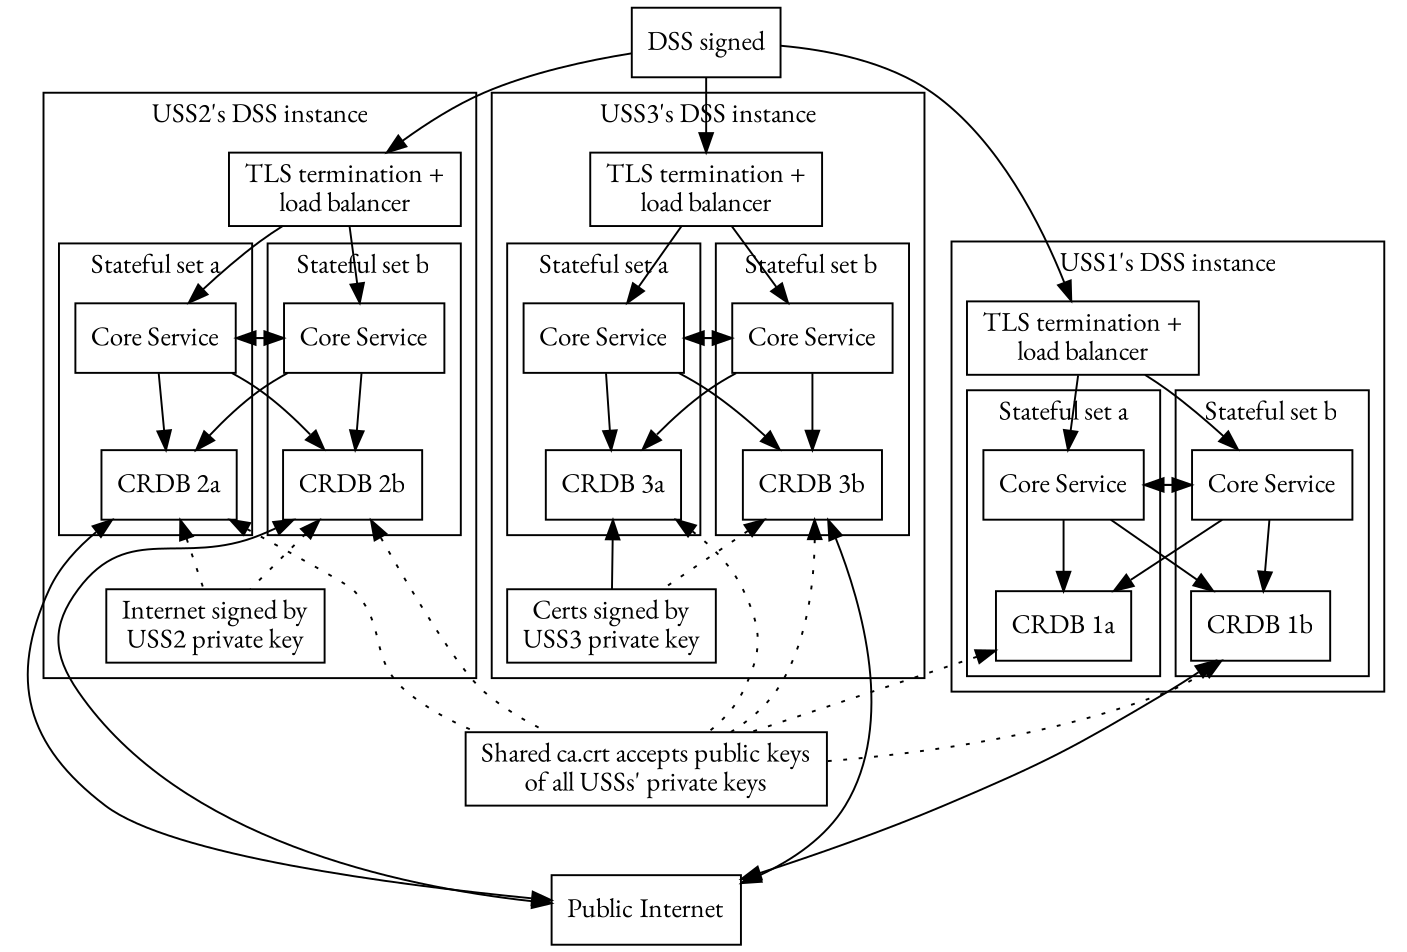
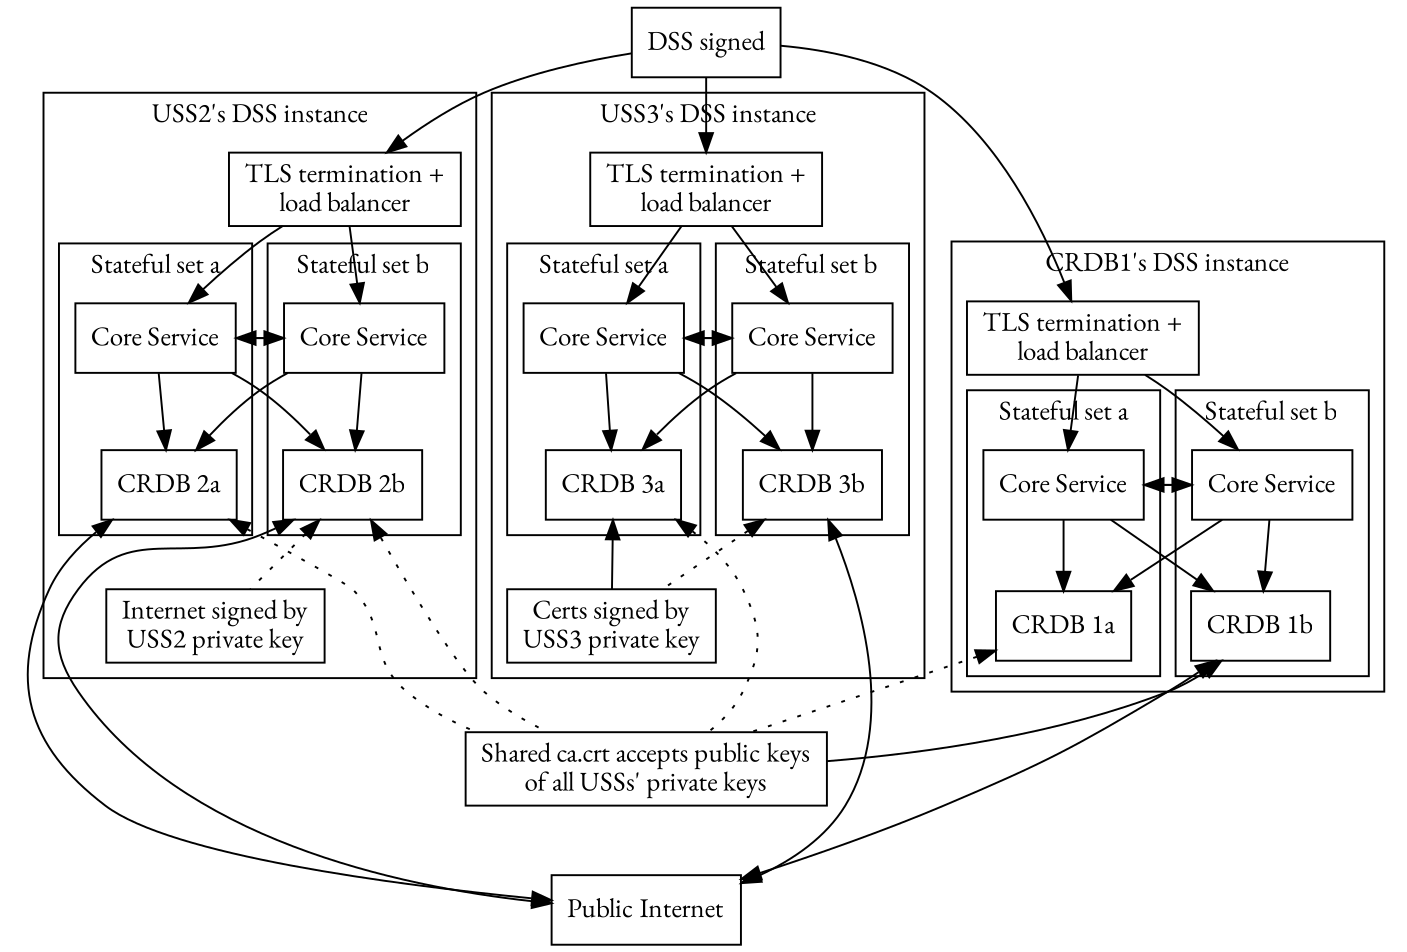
(1168, 264) -> (1168, 264)
(195, 564) -> none
(798, 648) -> none
(1021, 734) -> (1021, 734)
